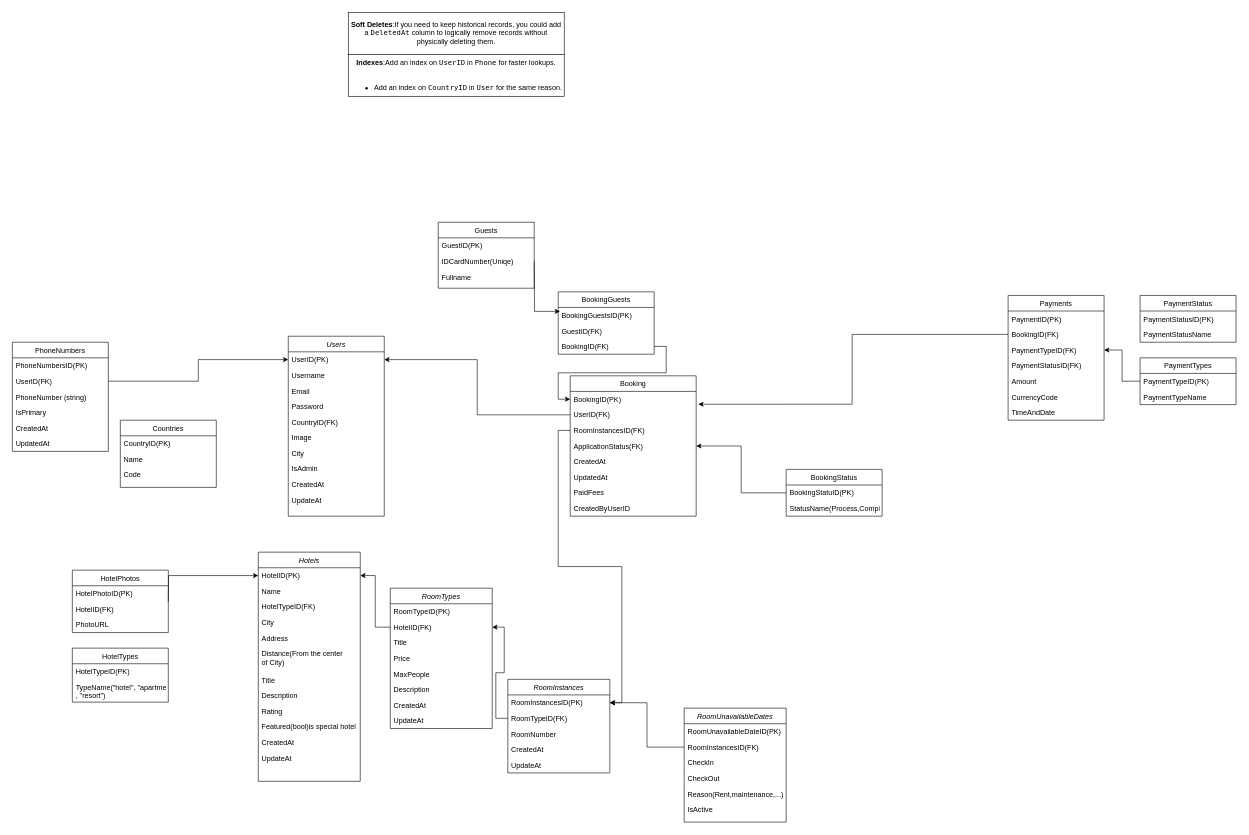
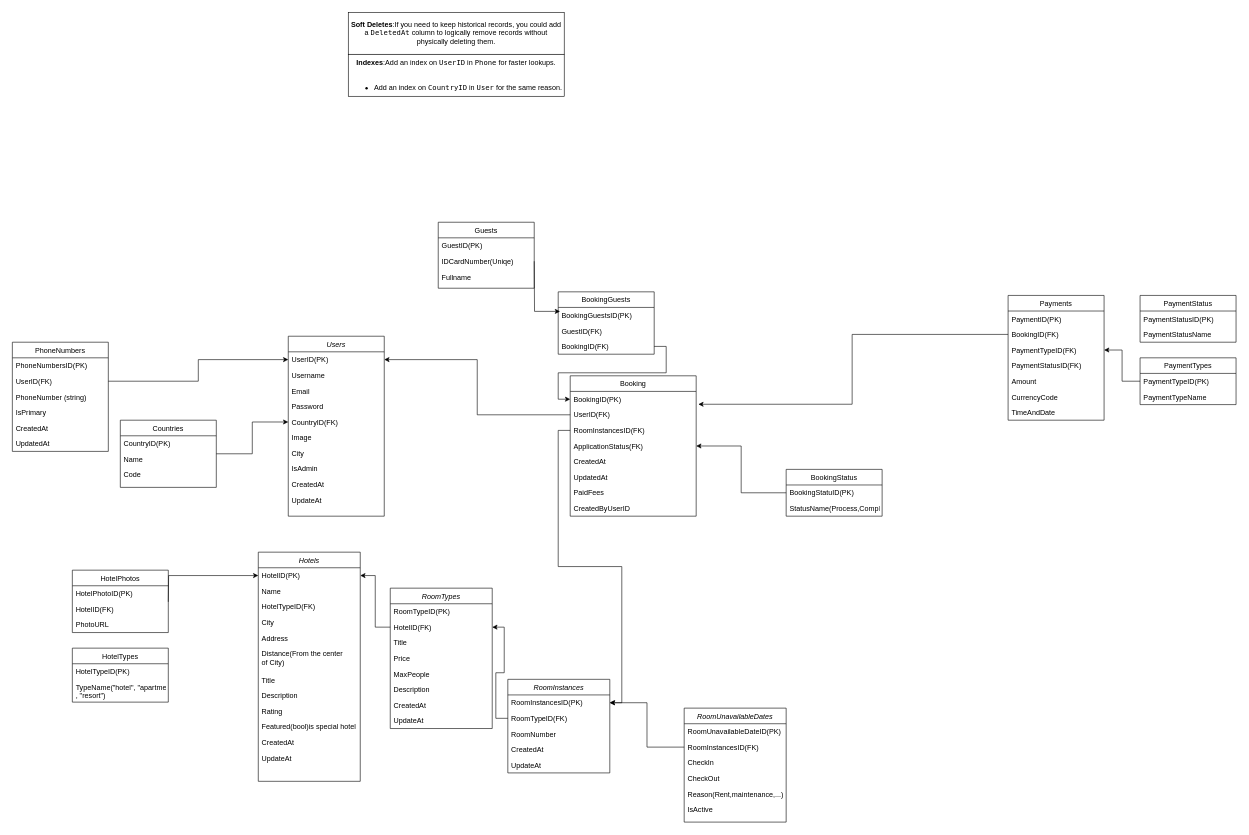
none -> (252, 454)
